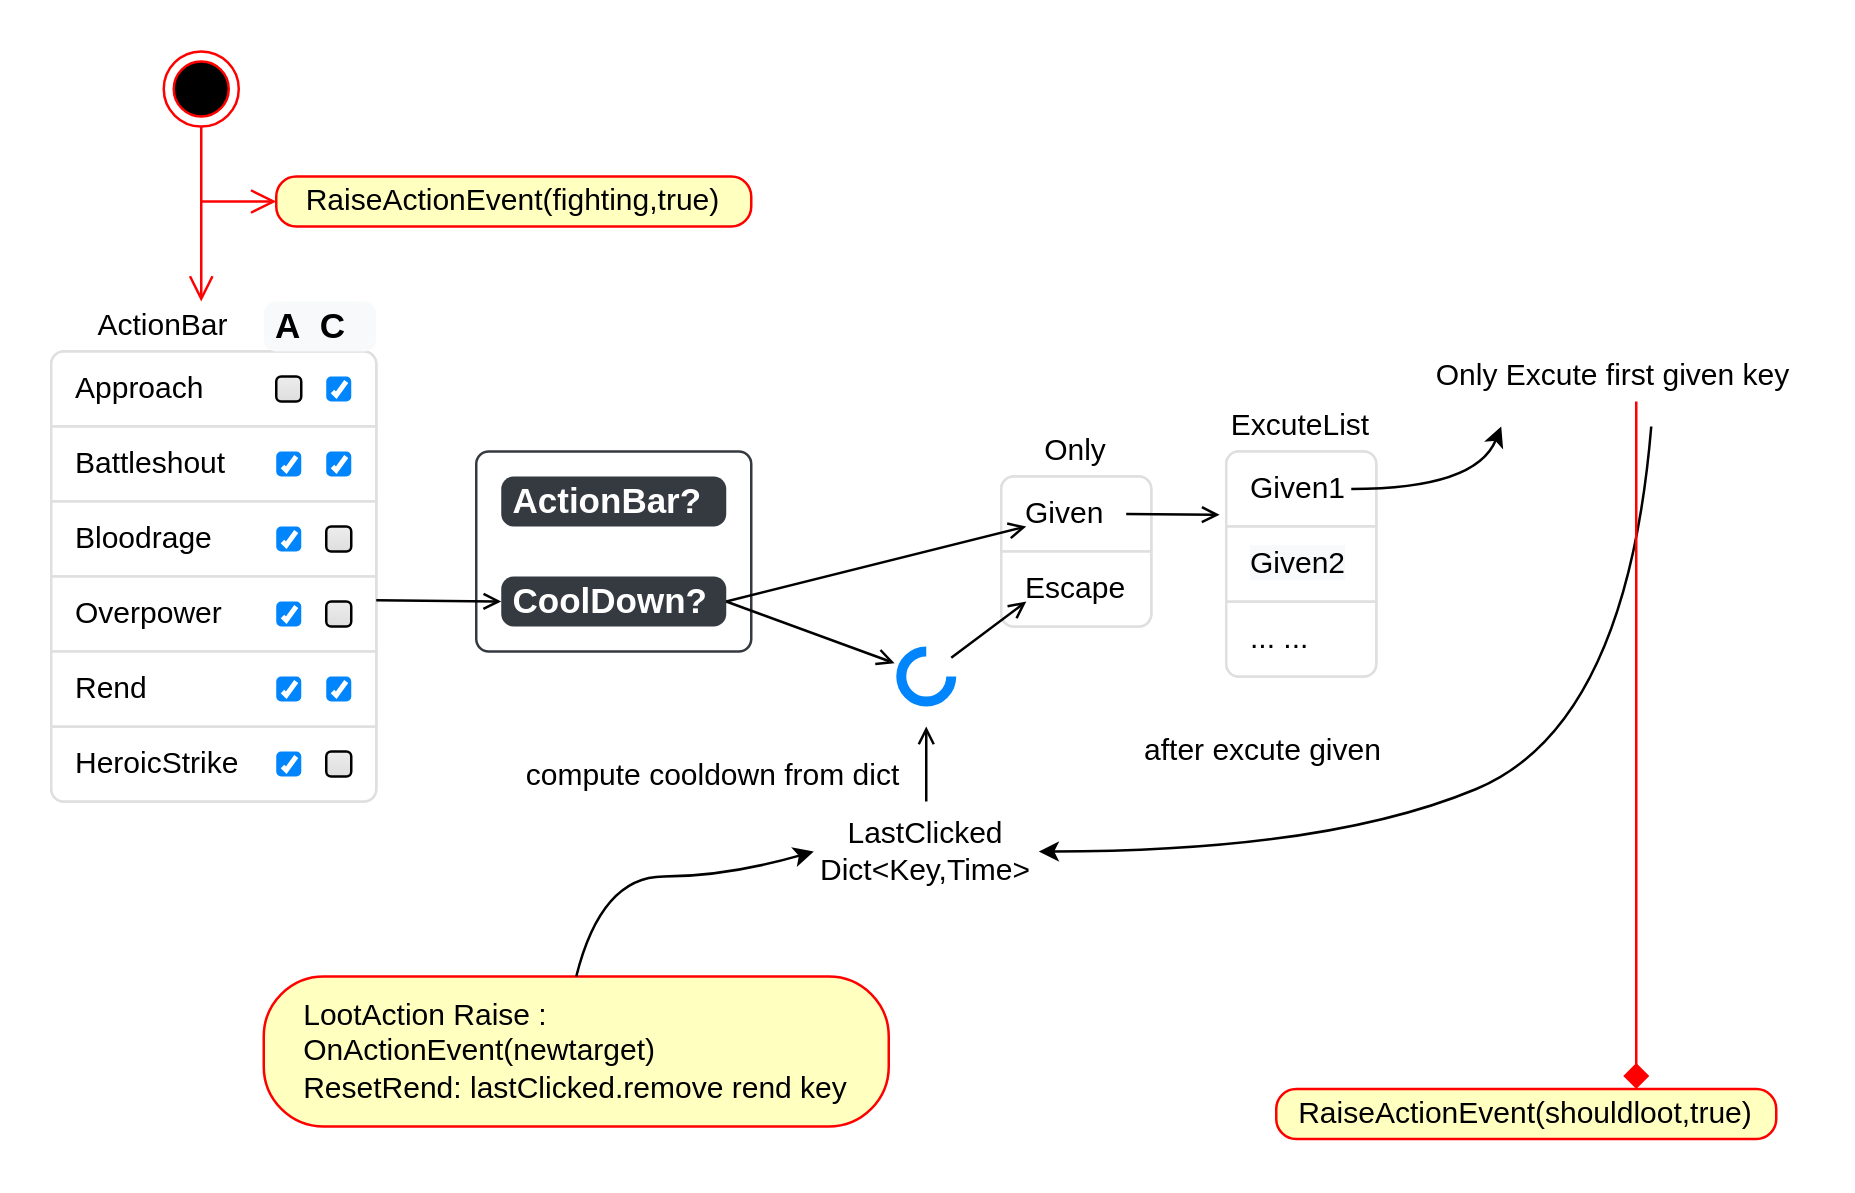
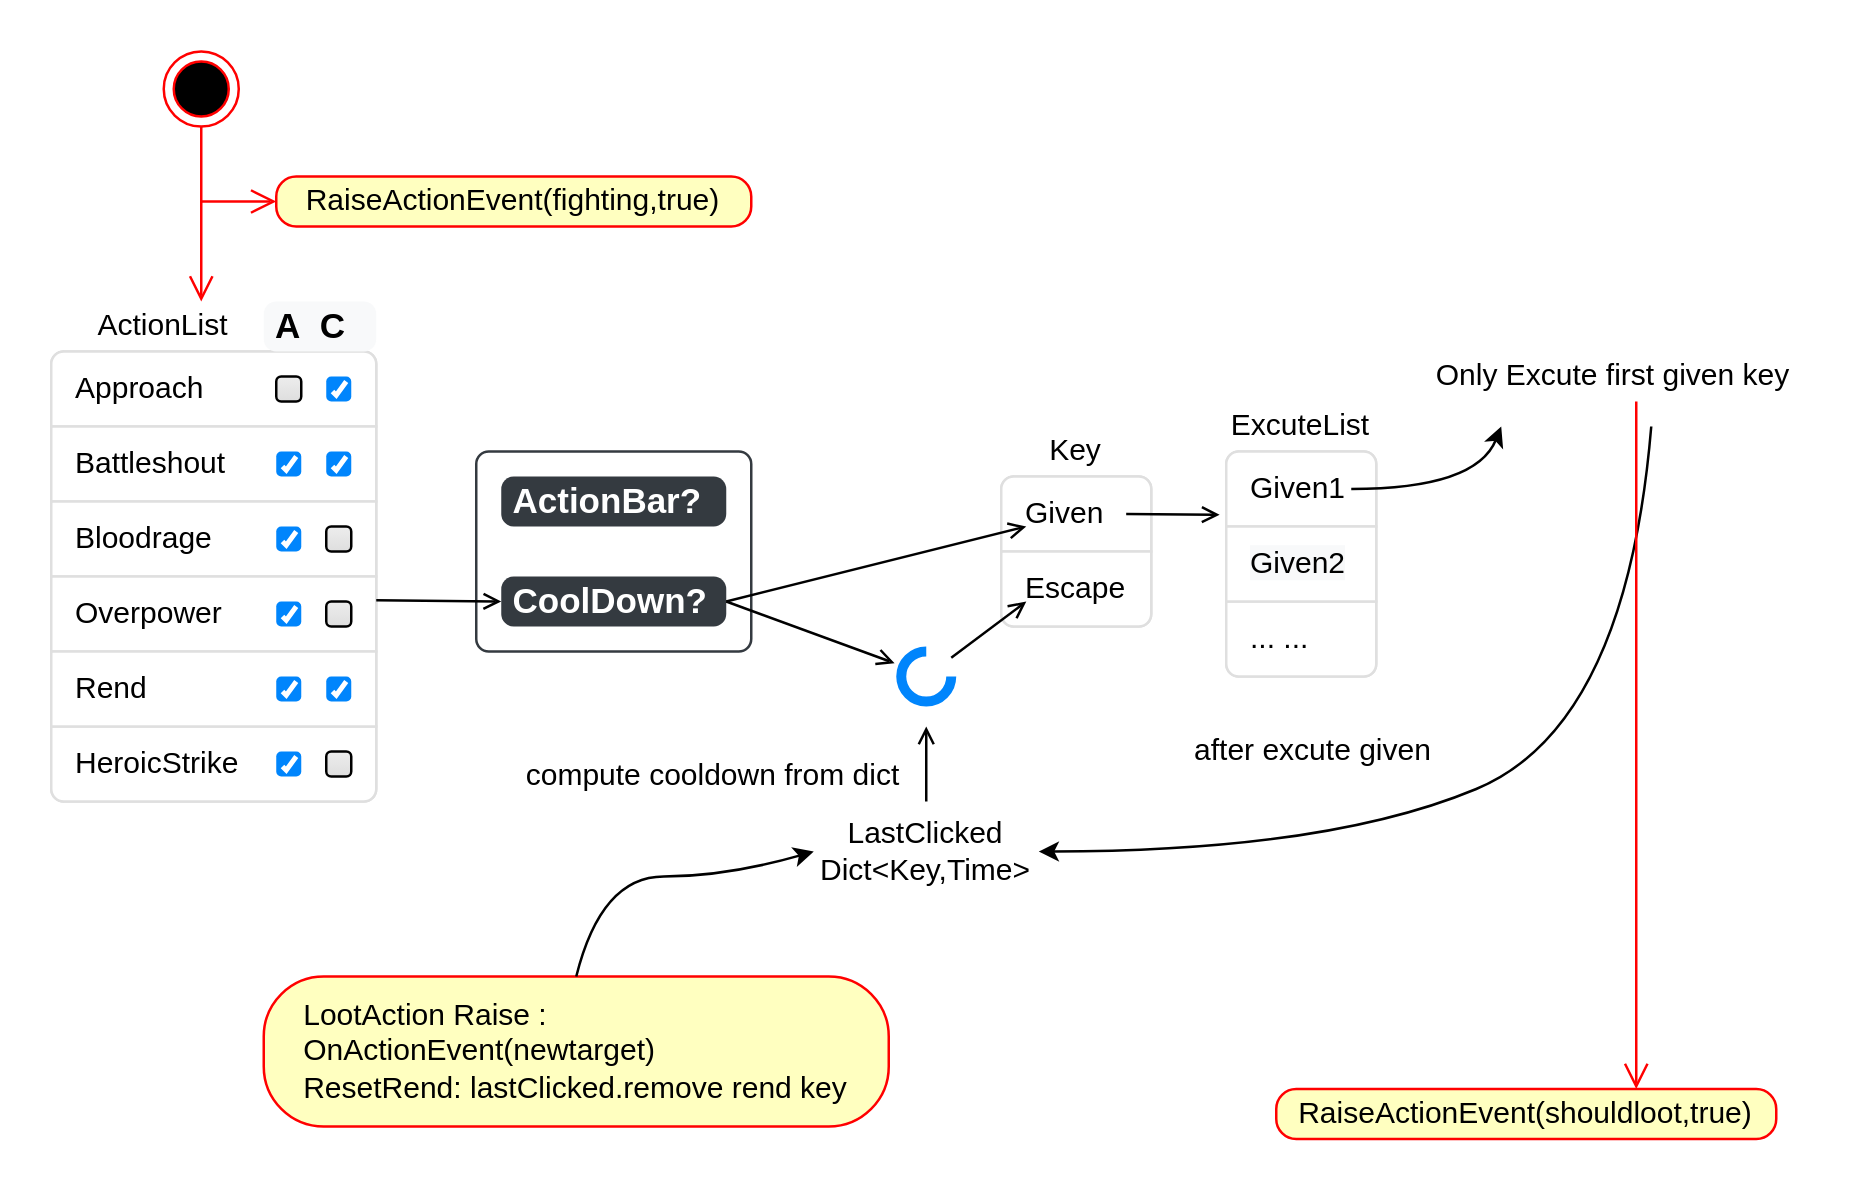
(164, 326) -> (164, 326)
(1076, 451) -> (1076, 451)
(1264, 751) -> (1314, 751)
(1636, 1063) -> (1636, 1073)
